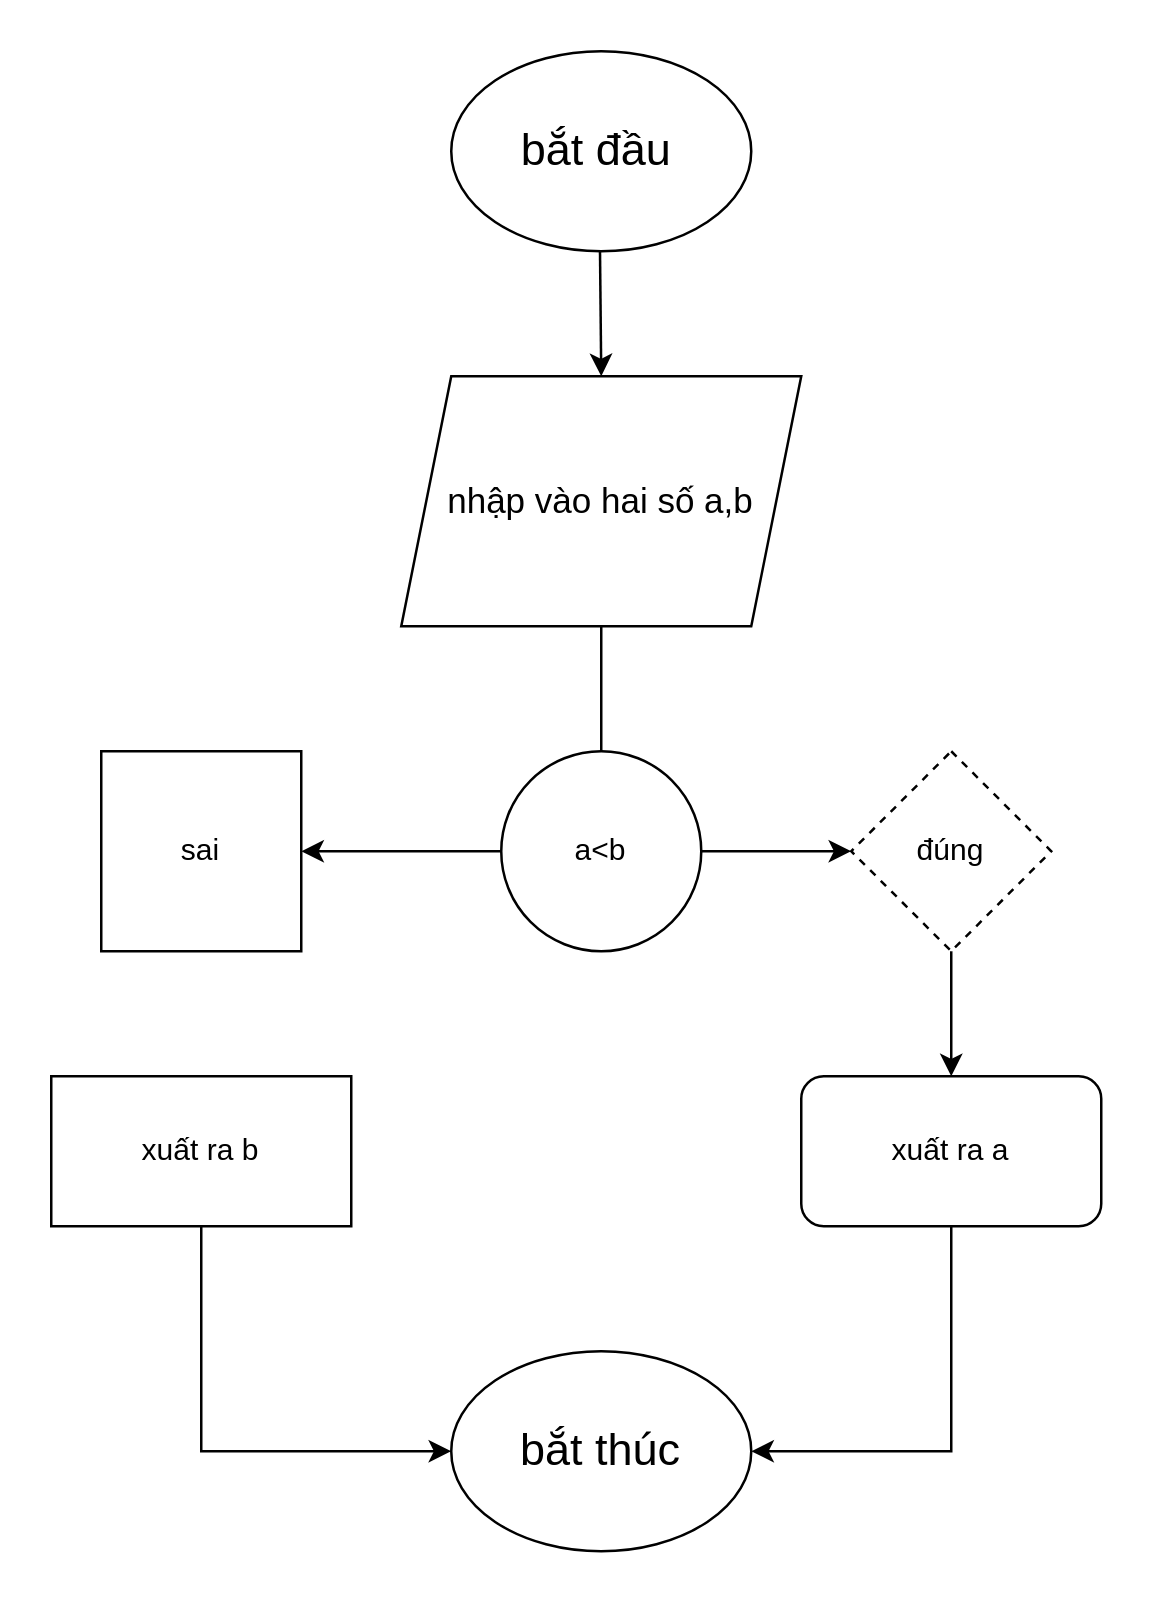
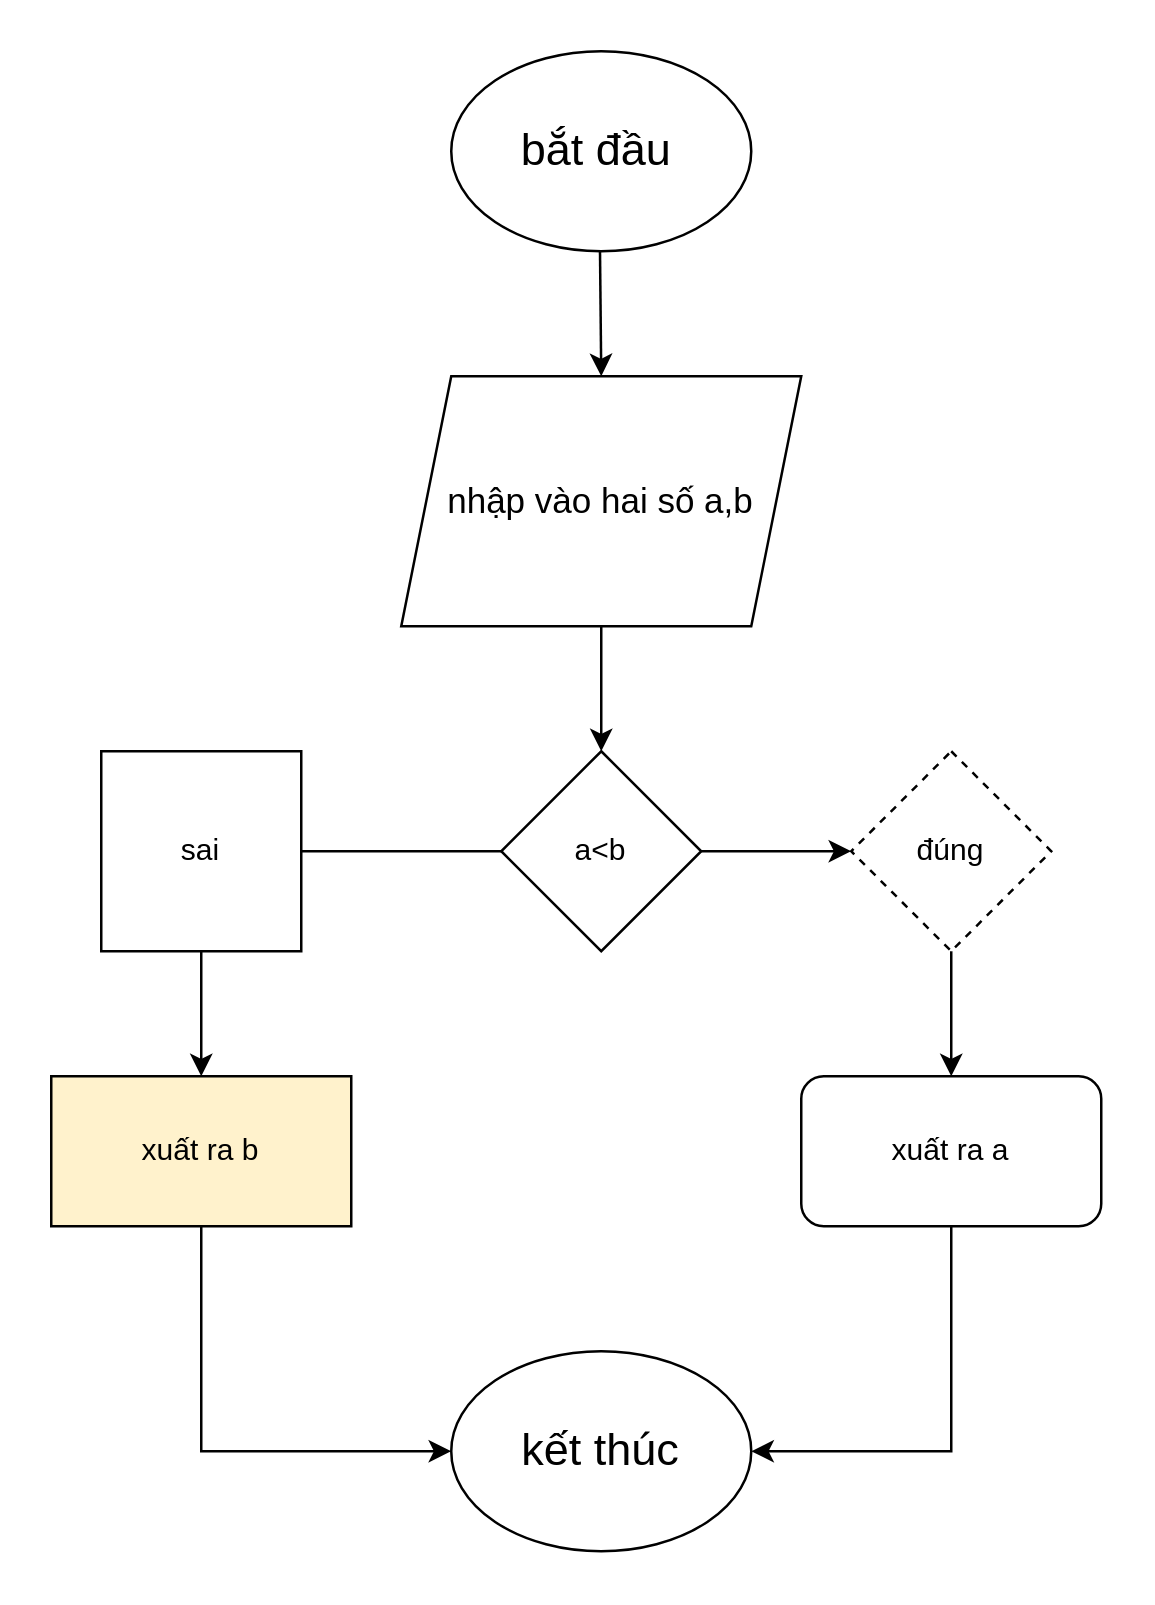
(601, 741) -> (601, 733)
(319, 851) -> (312, 851)
(601, 851) -> (601, 851)
none -> (201, 1005)
(201, 1151) -> (201, 1151)
(601, 1451) -> (601, 1451)
